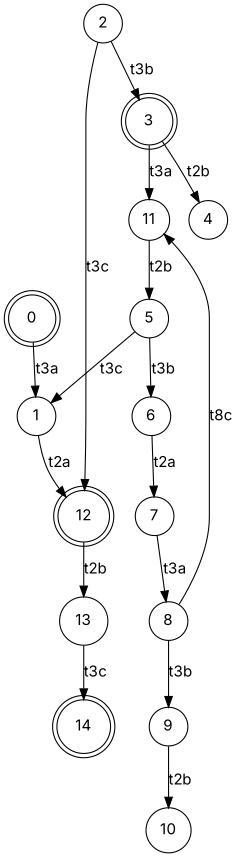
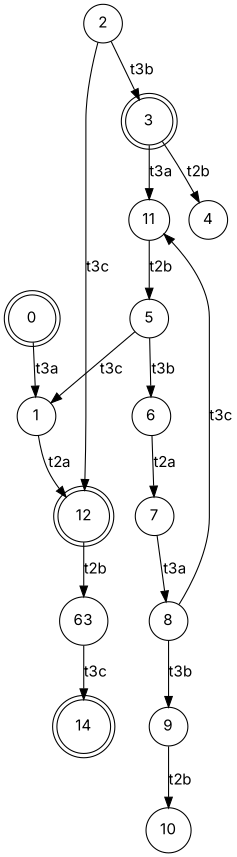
(221, 416) -> (221, 416)
(84, 621) -> (84, 621)
